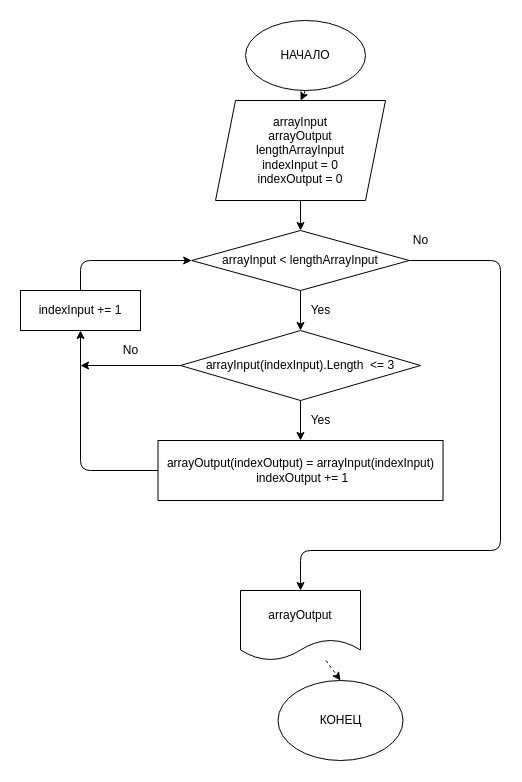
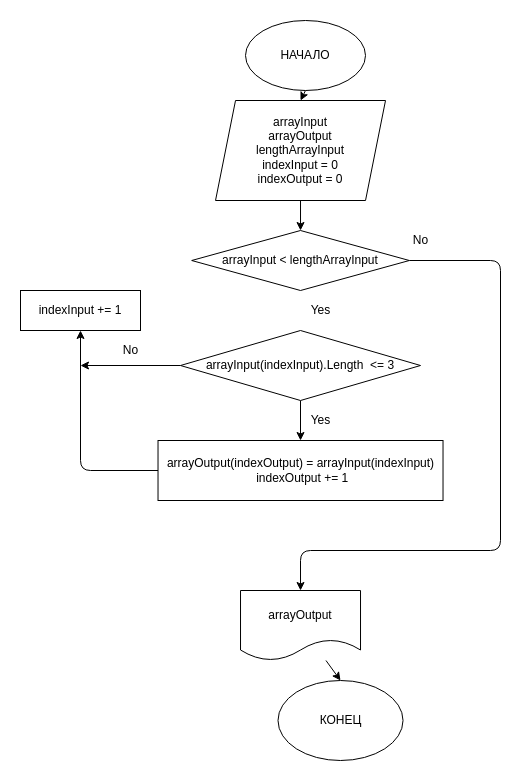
(123, 261) -> none
(301, 307) -> none
(331, 668) -> (331, 668)
